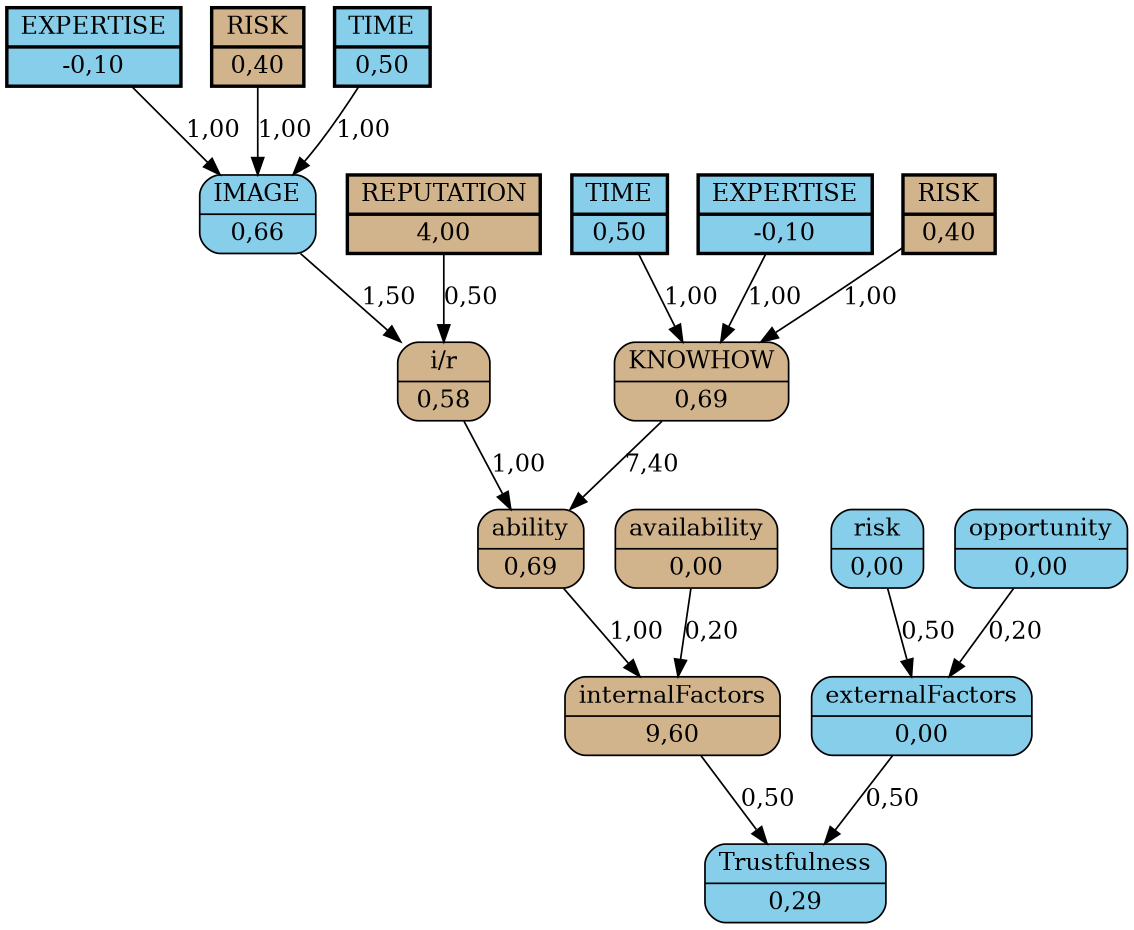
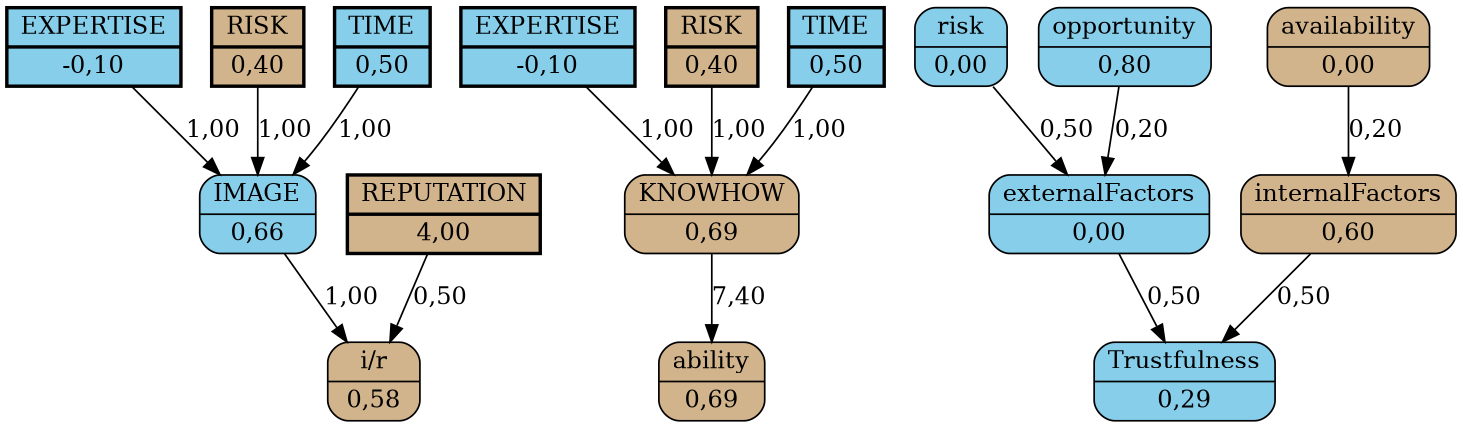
(389, 298) -> (352, 298)
(483, 457) -> none
(1041, 568) -> (1125, 66)
(596, 626) -> none
(673, 735) -> (1348, 233)
